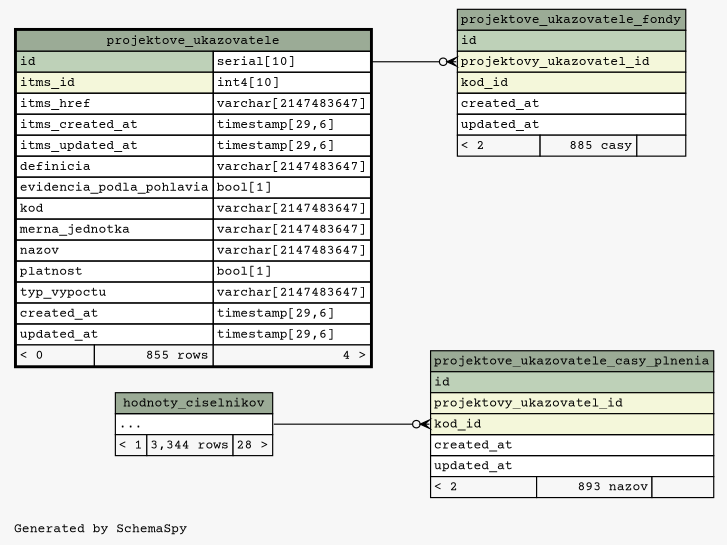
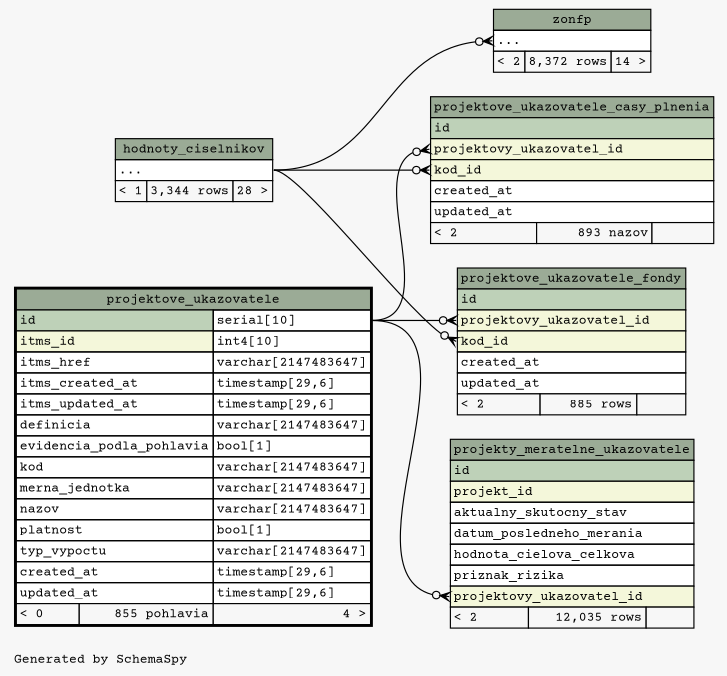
none -> (572, 41)
(601, 145) -> (601, 404)
none -> (402, 243)
none -> (359, 249)
(178, 355) -> (162, 614)
none -> (572, 534)
